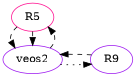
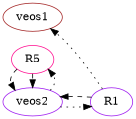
none -> (33, 17)
(54, 41) -> (54, 83)
(112, 60) -> (112, 102)
